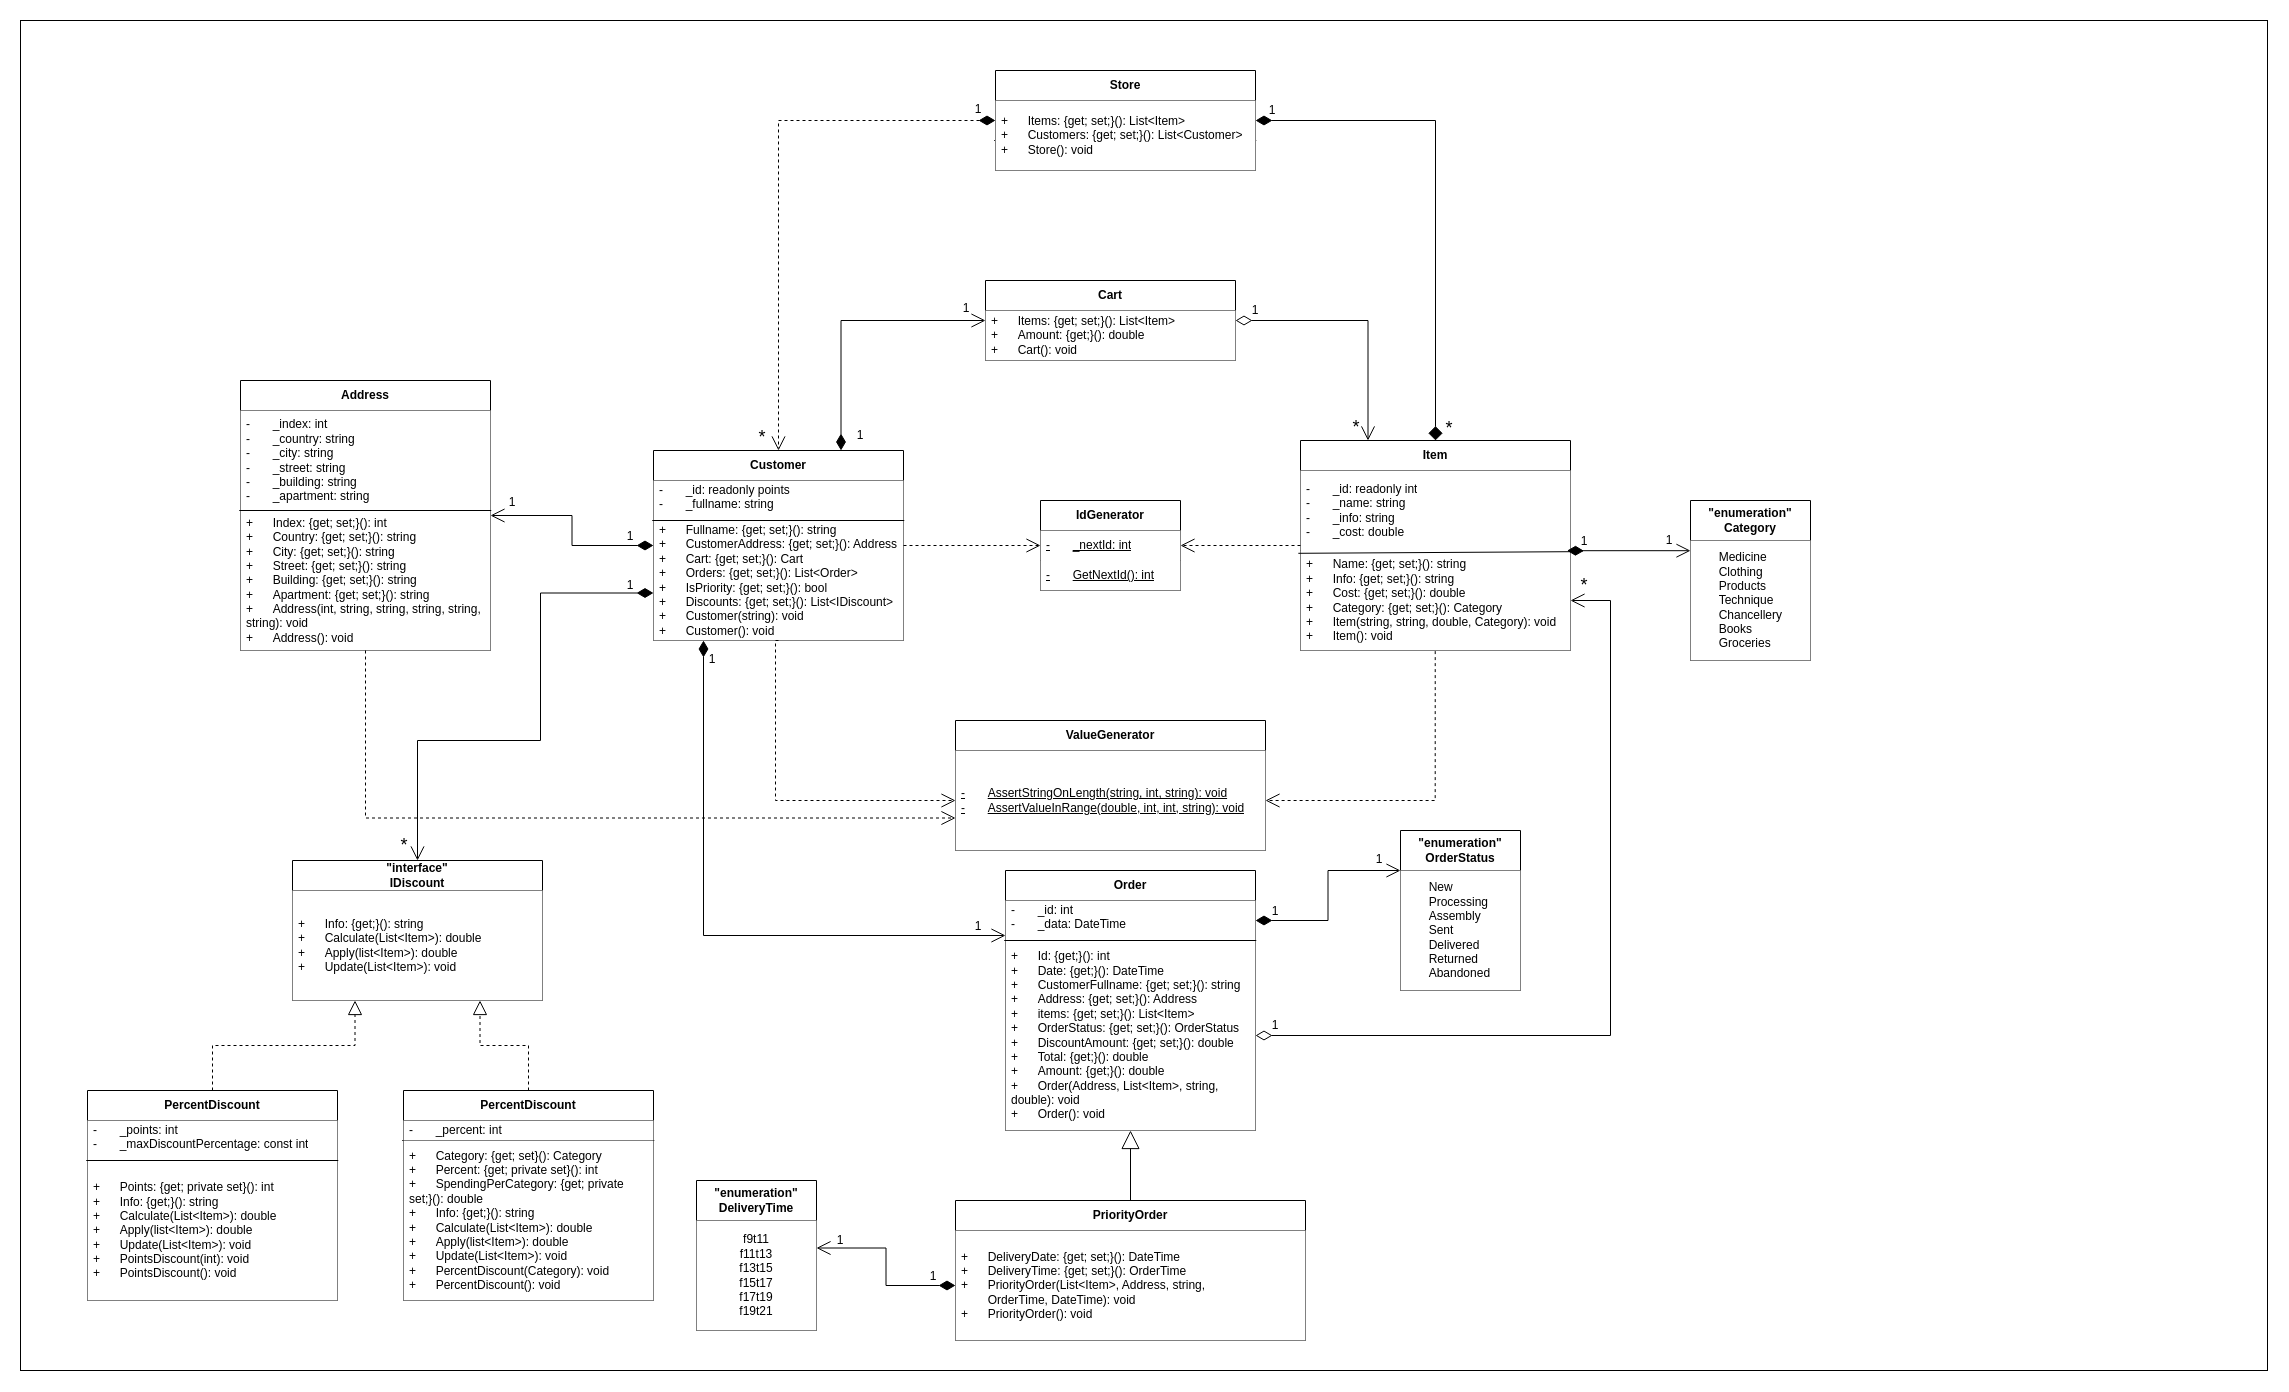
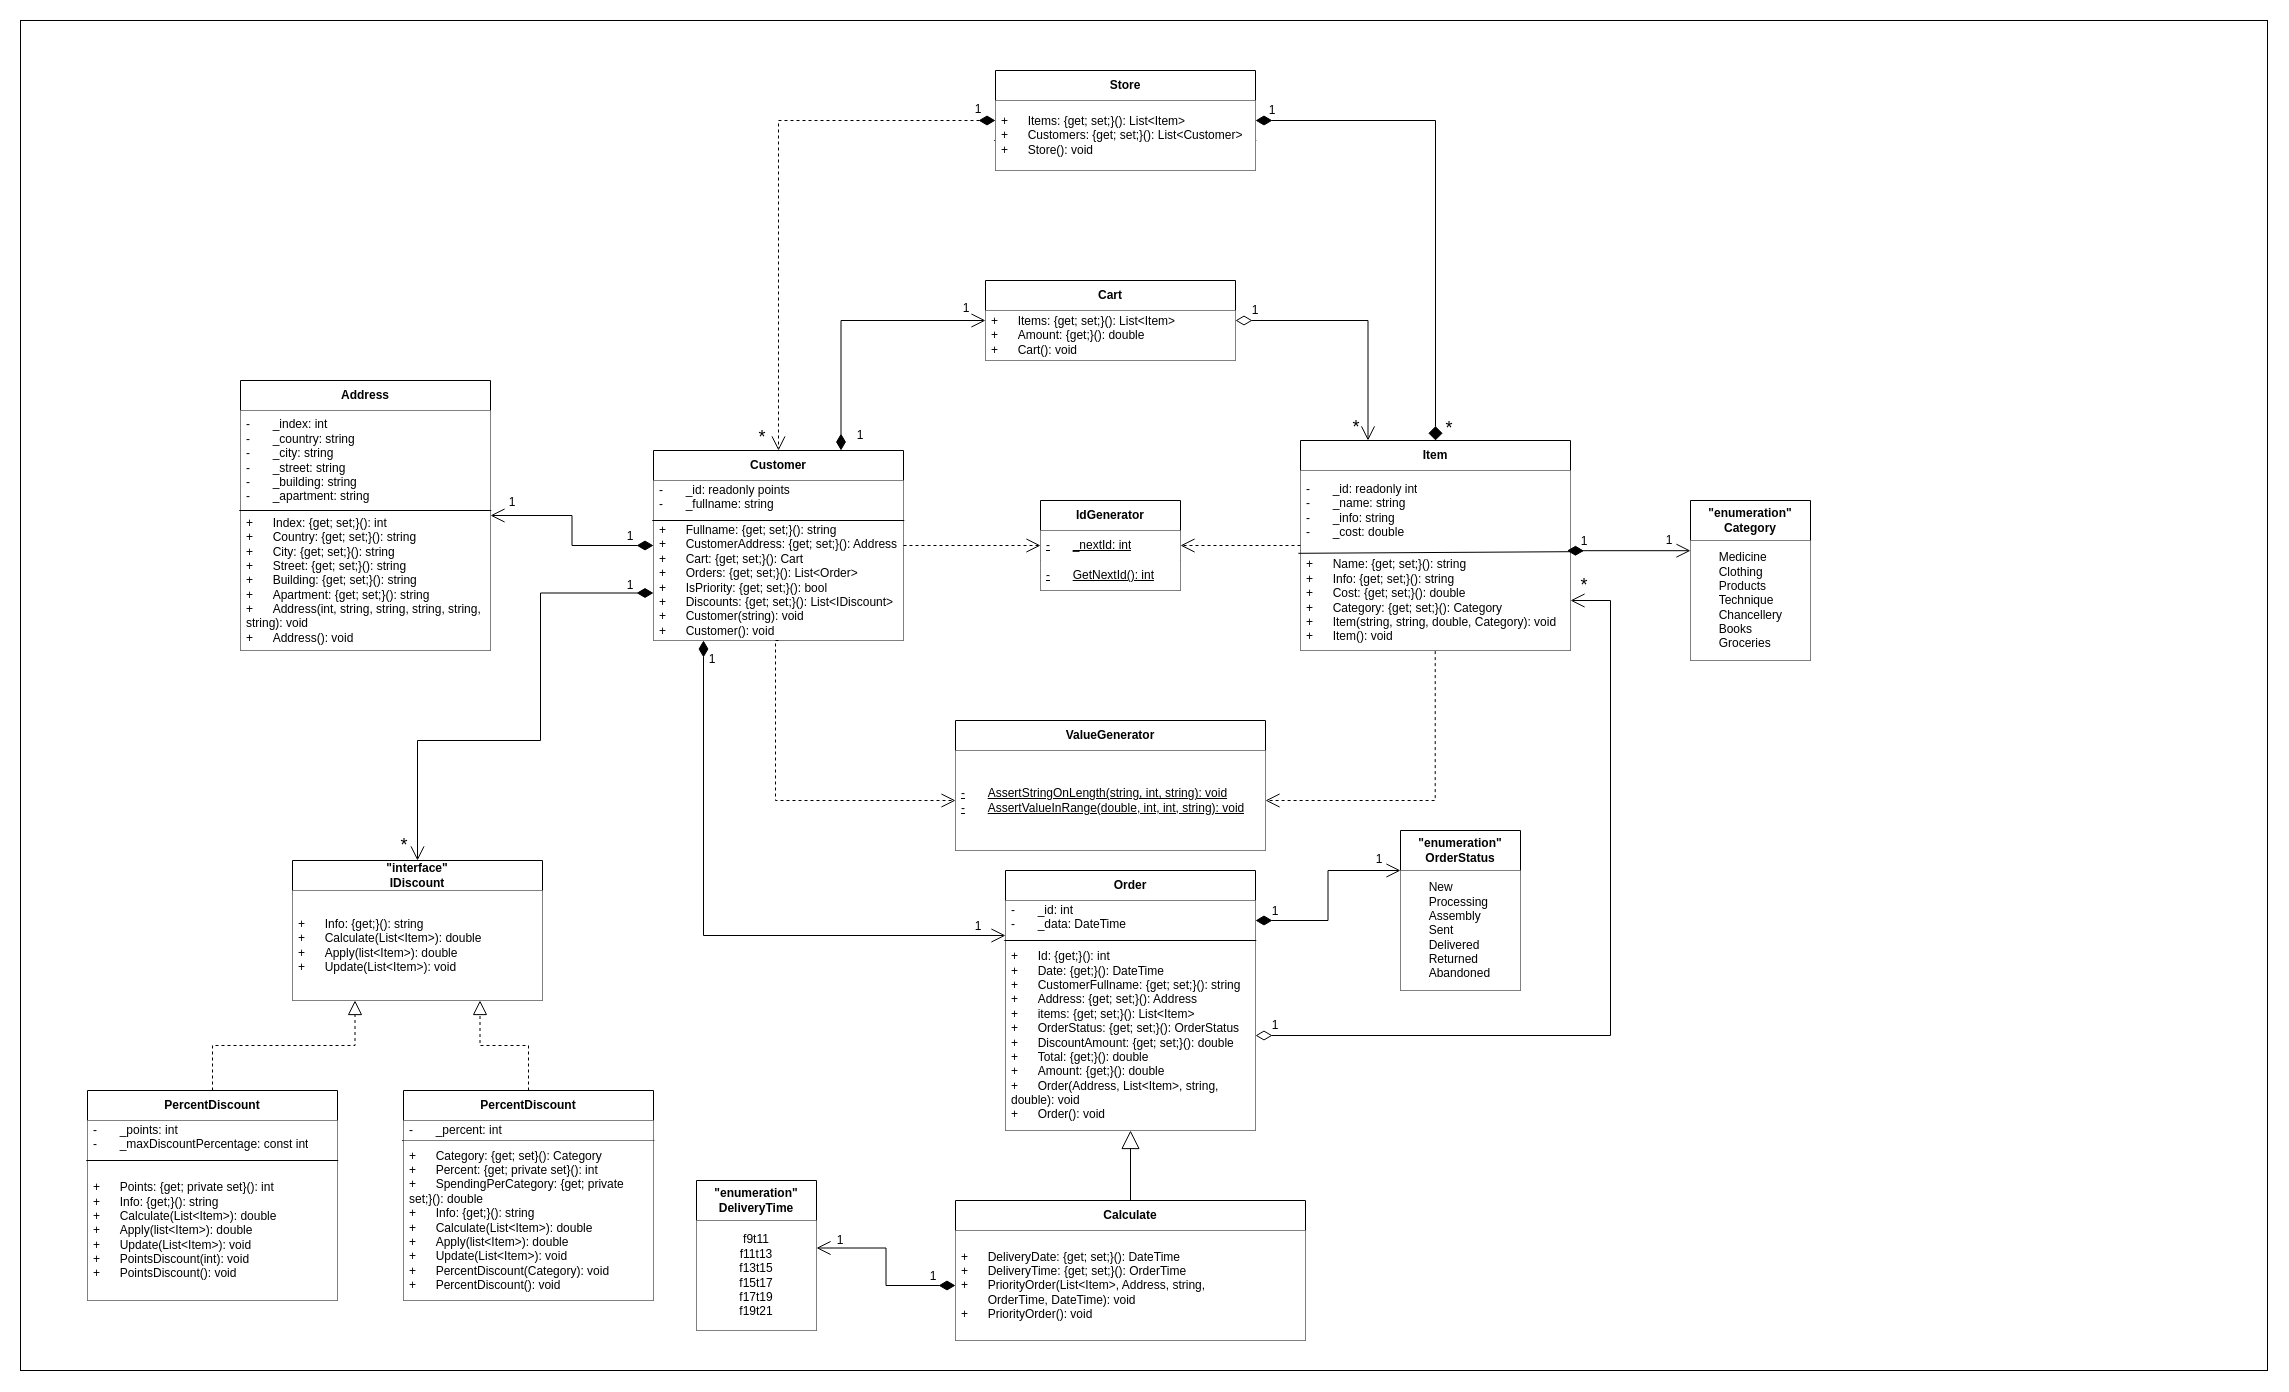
(576, 818) -> none
(1131, 1216) -> (1131, 1216)
